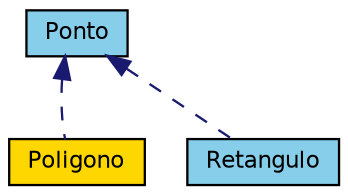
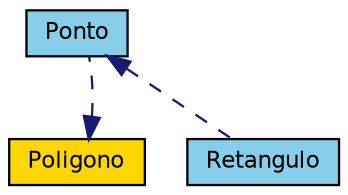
(62, 109) -> (92, 86)
